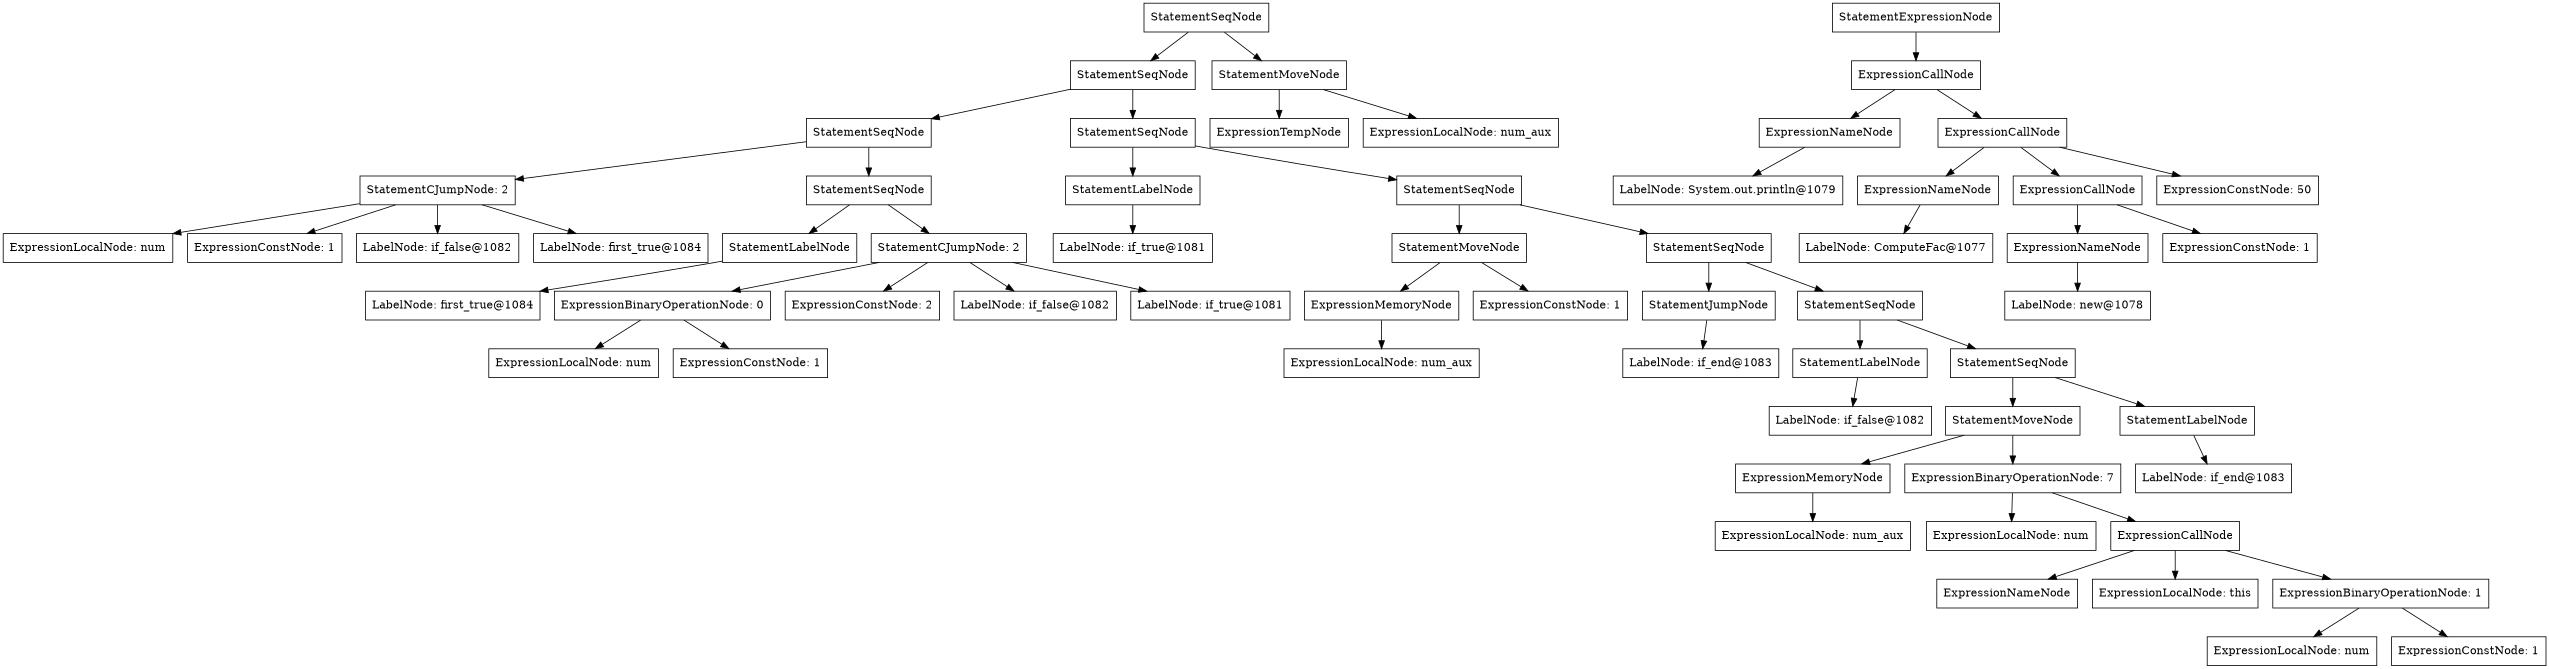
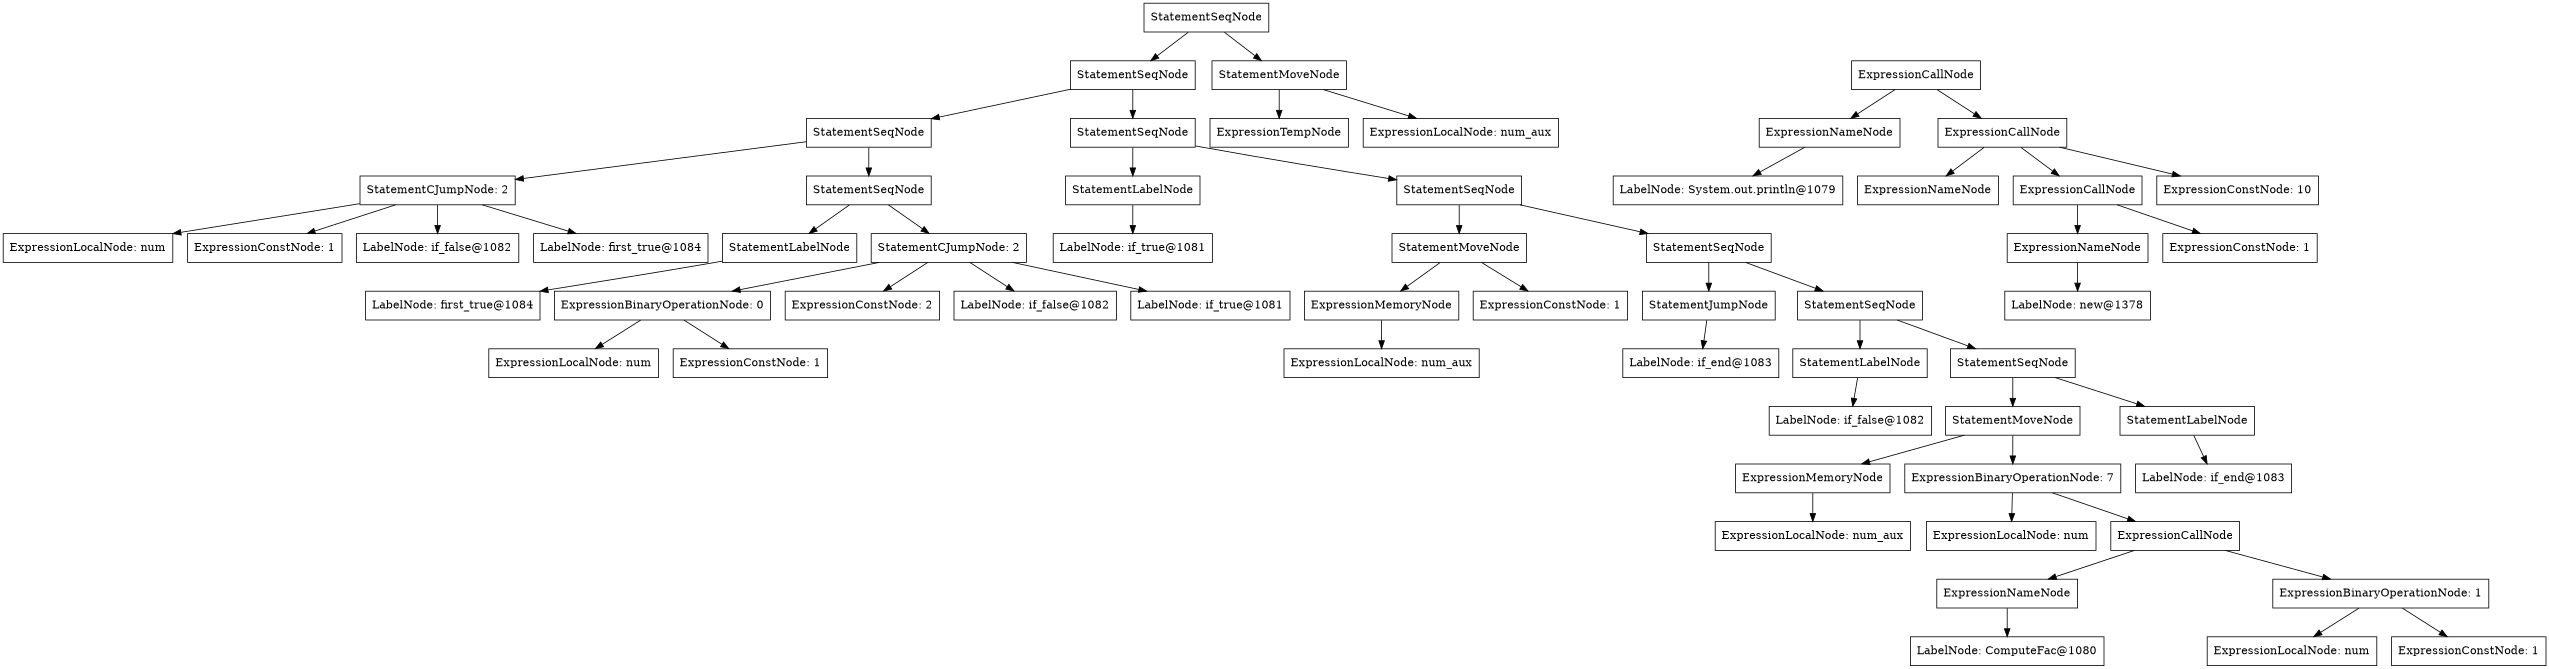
(1916, 18) -> none
(2238, 190) -> (2238, 190)
(1896, 248) -> none
(2078, 306) -> (2078, 306)
(2175, 594) -> none
none -> (2007, 651)
